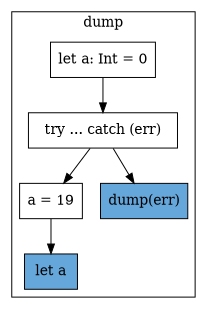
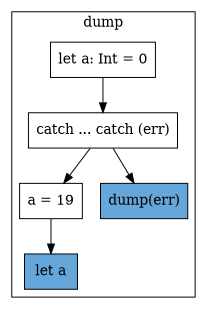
(103, 130) -> (103, 130)
